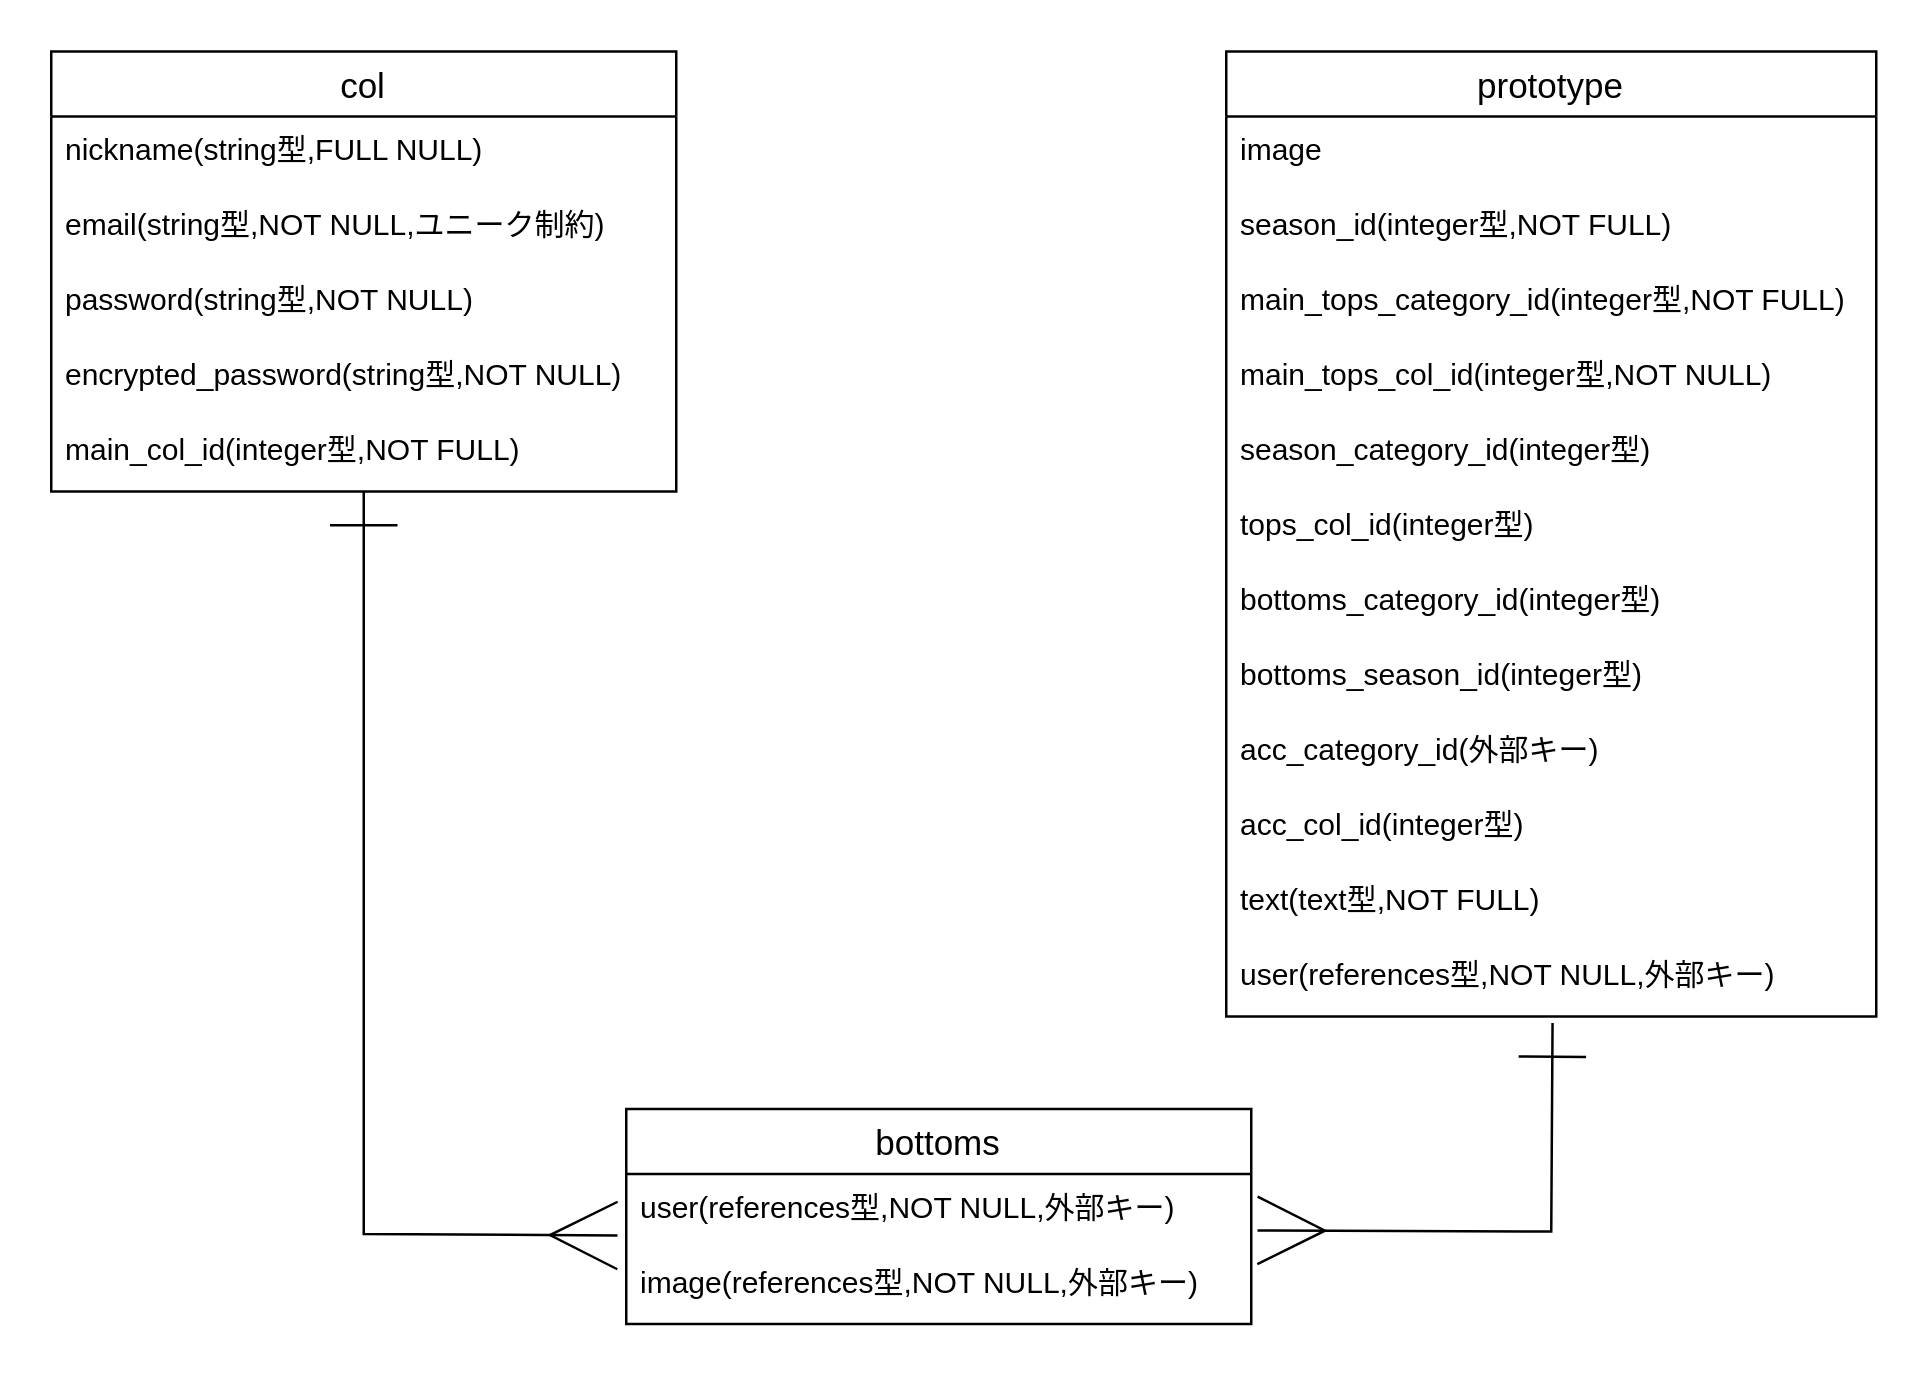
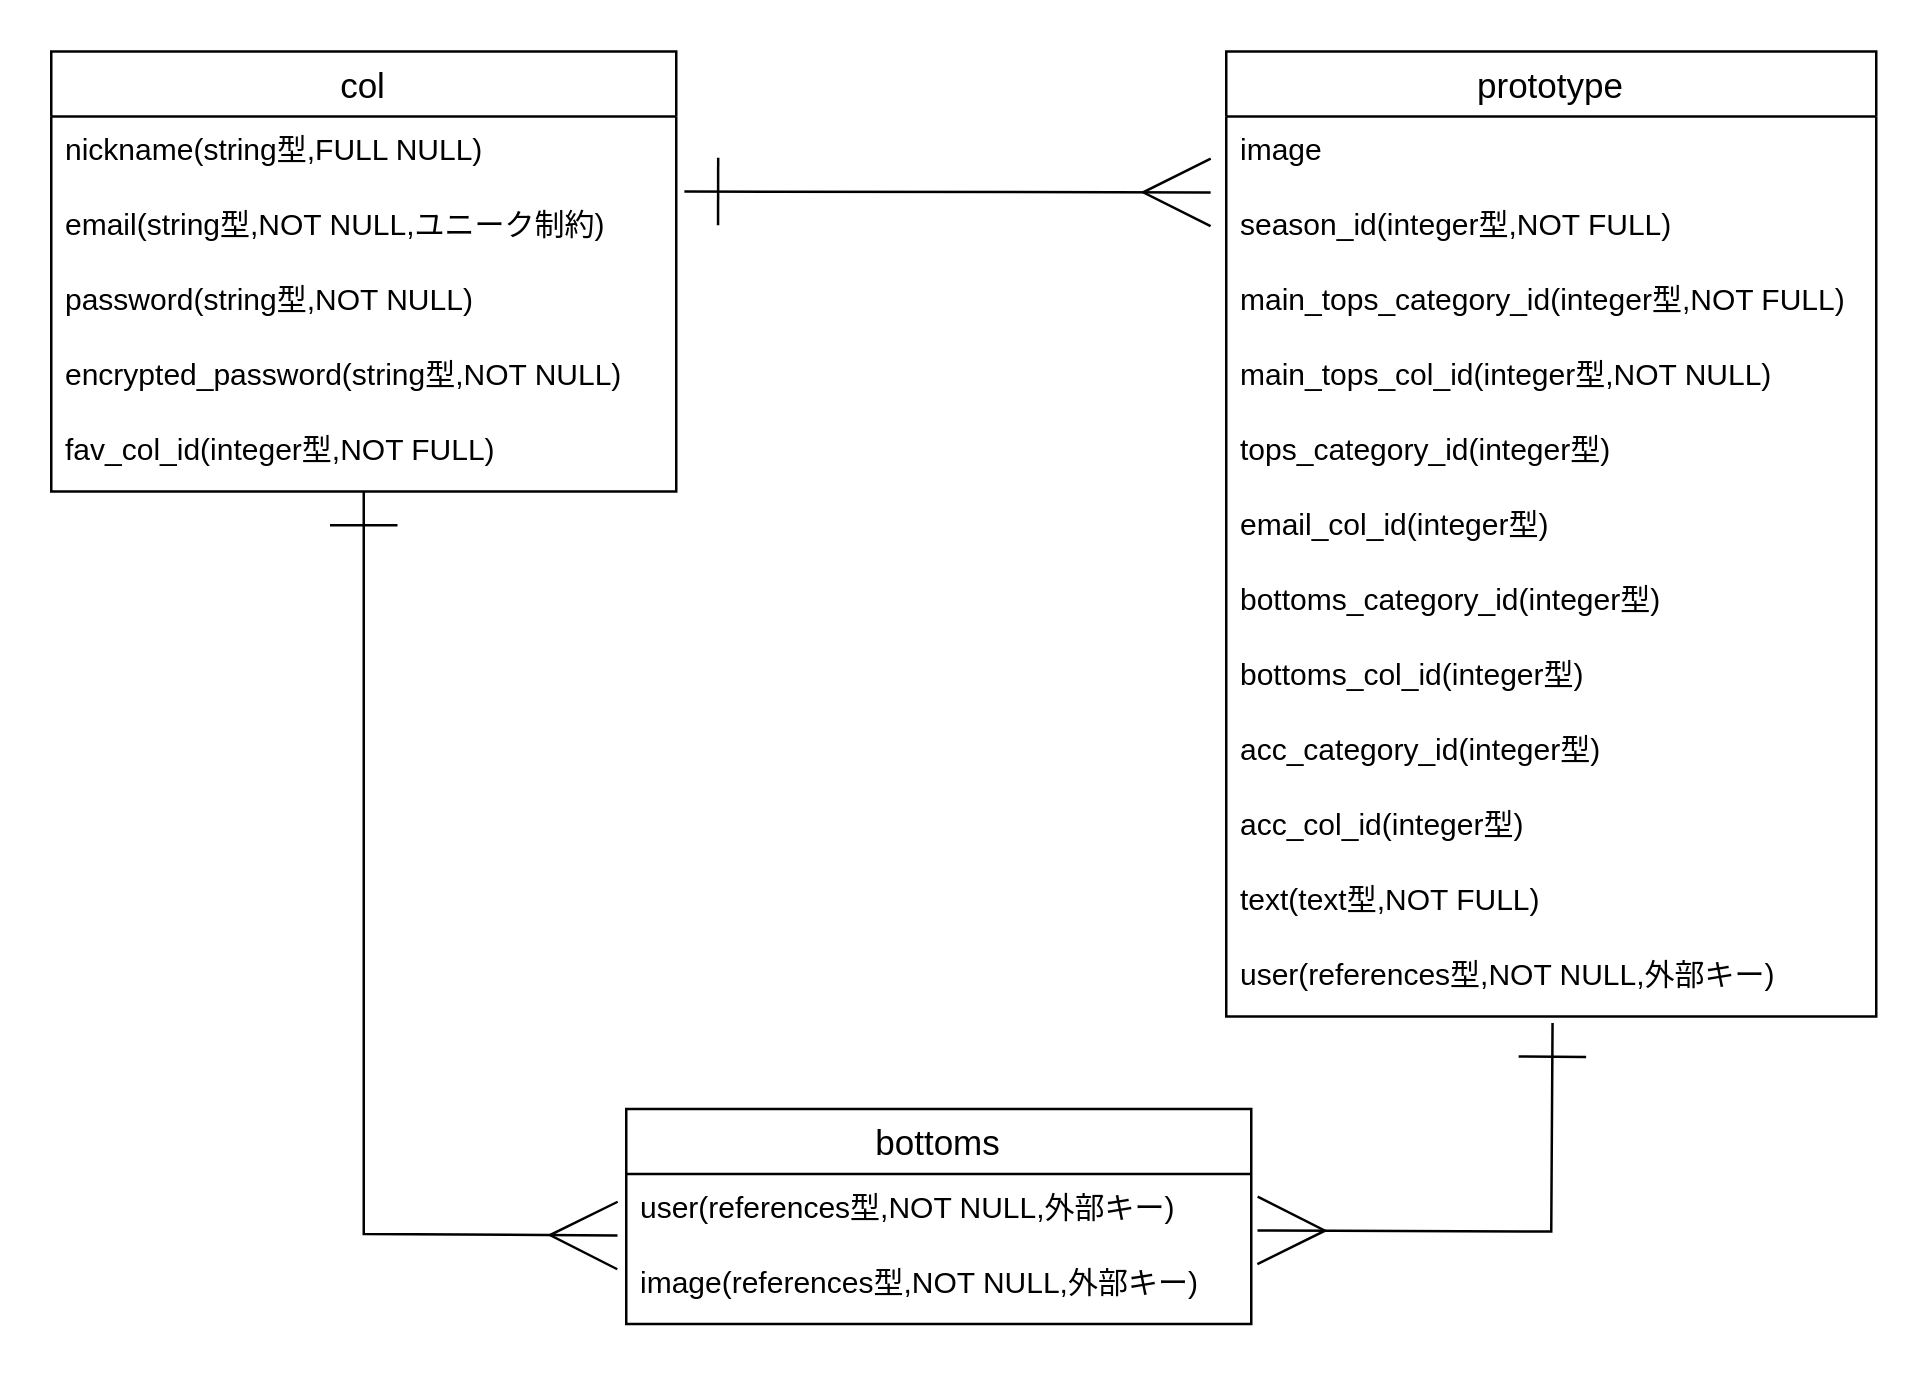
none -> (948, 192)
(300, 450) -> (296, 450)
(1474, 450) -> (1457, 450)
(1411, 525) -> (1412, 525)
(1466, 675) -> (1437, 675)
(1439, 750) -> (1449, 750)
